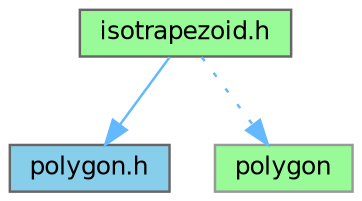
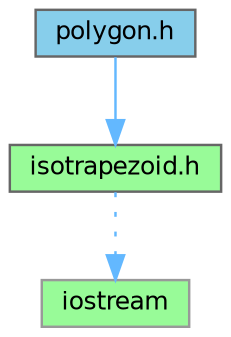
(145, 91) -> (115, 89)
(284, 168) -> (115, 303)
